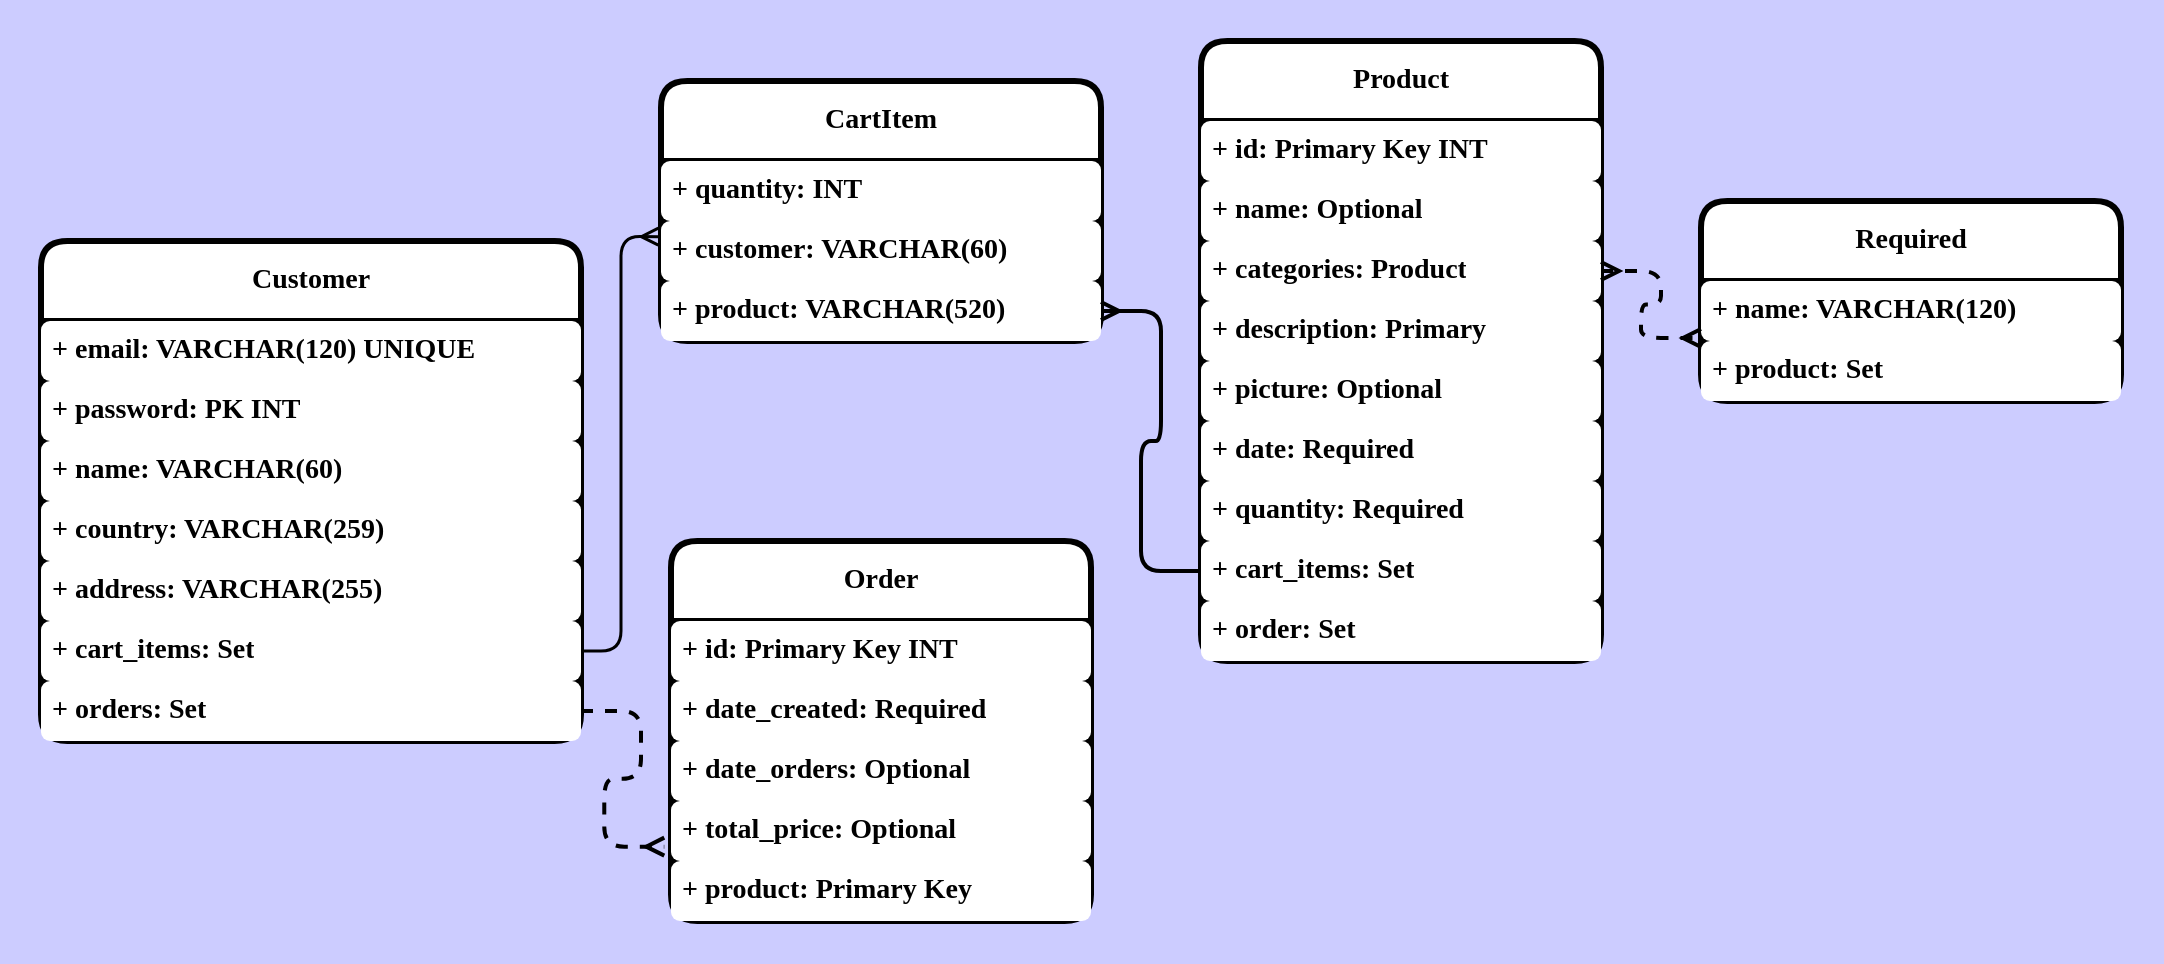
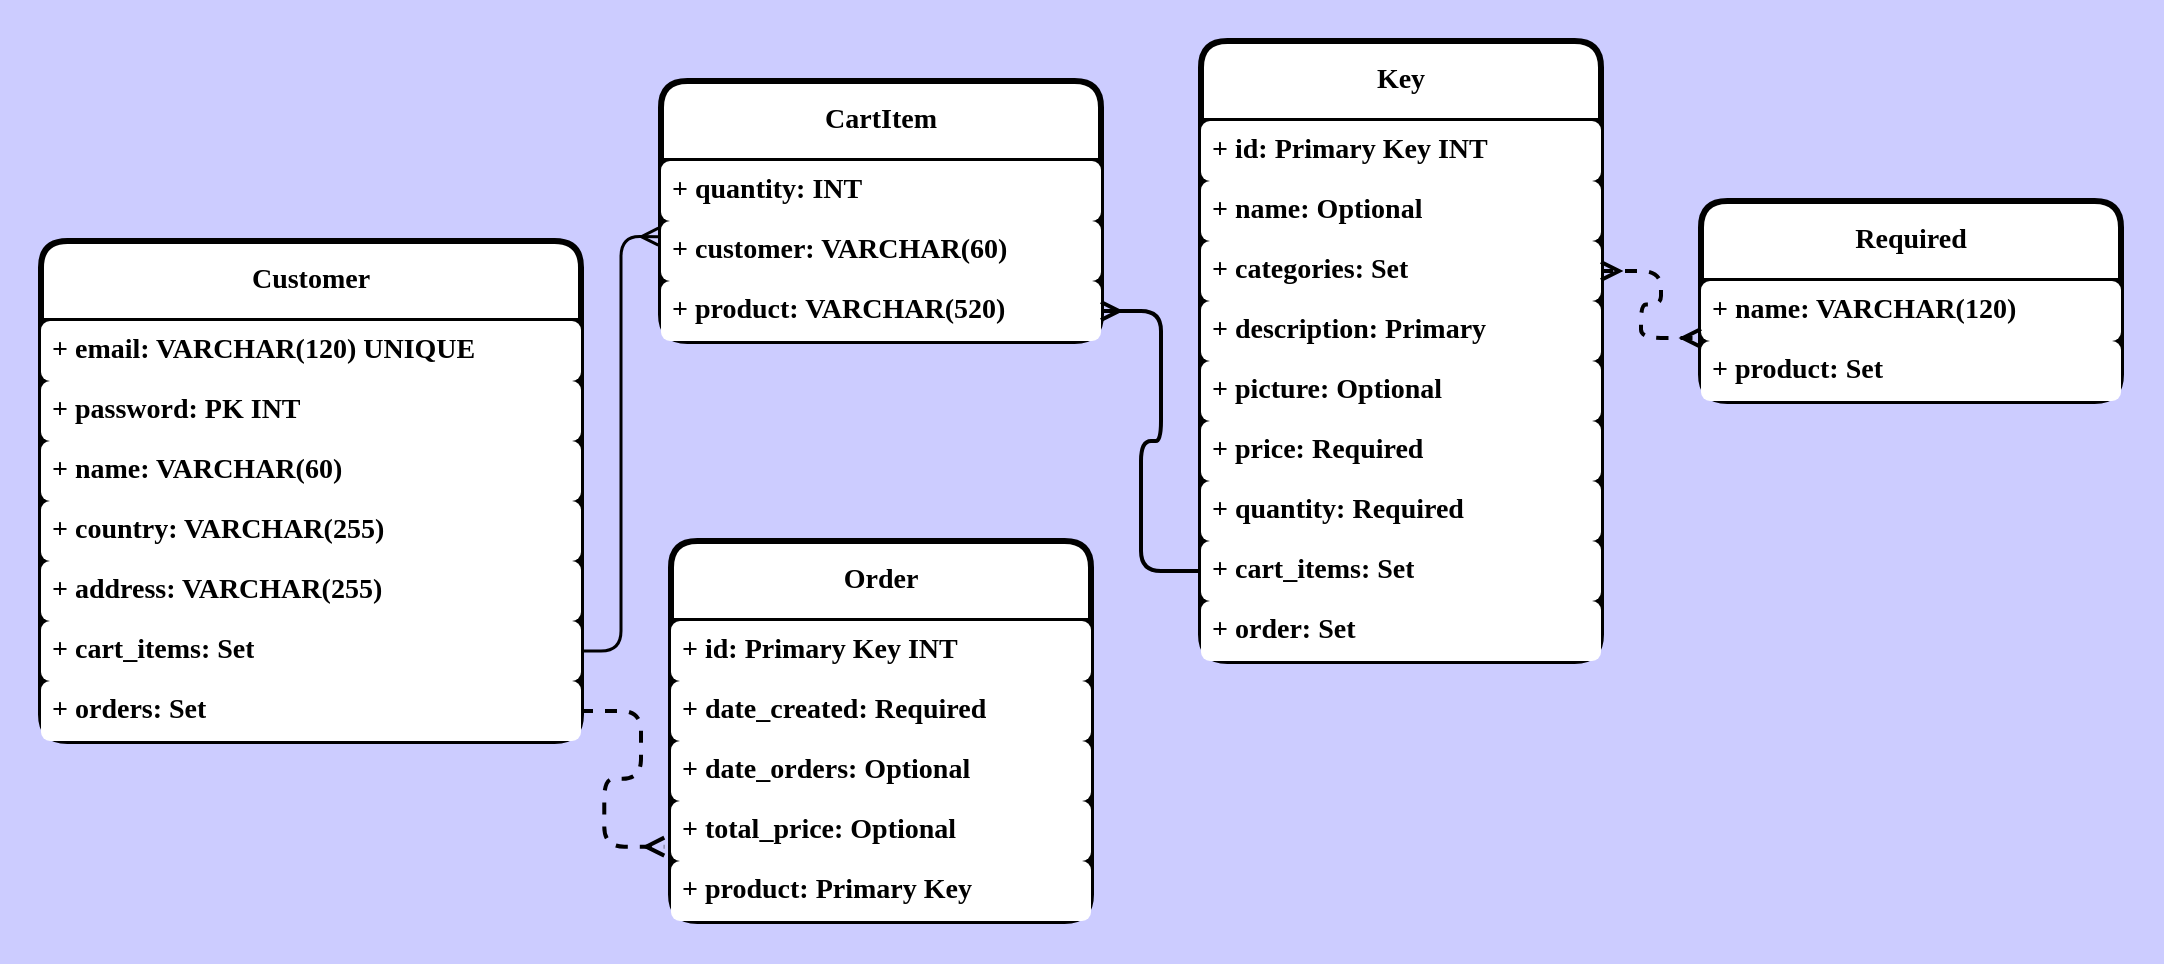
(1402, 81) -> (1402, 81)
(1363, 272) -> (1332, 272)
(1324, 452) -> (1328, 452)
(222, 532) -> (222, 532)
